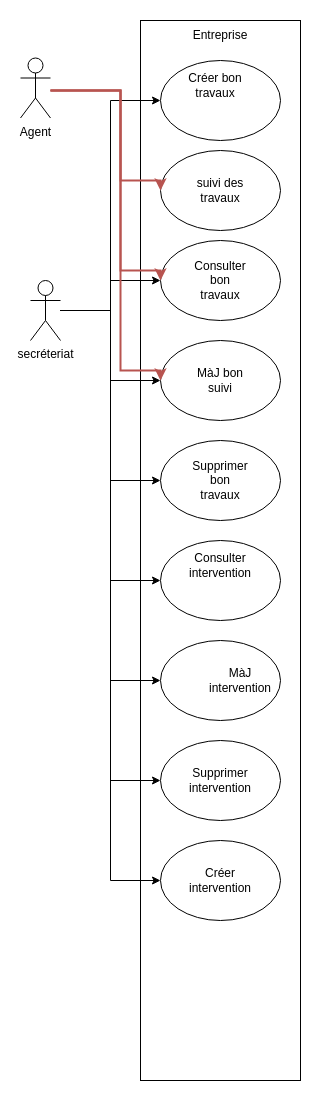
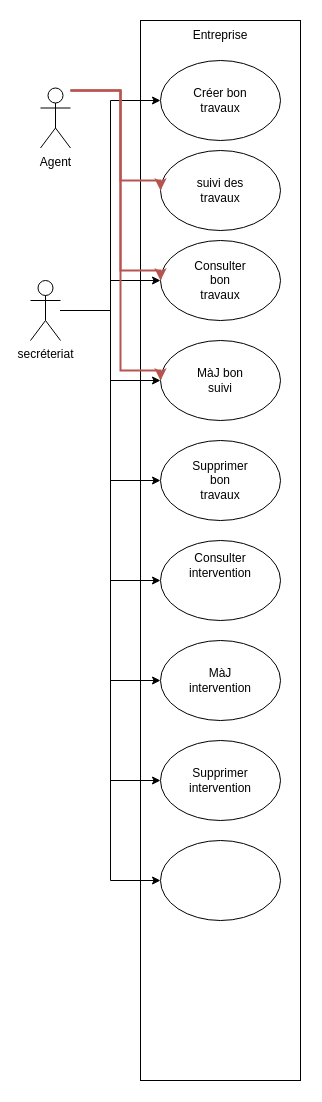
(216, 86) -> (221, 101)
(36, 88) -> (56, 118)
(241, 681) -> (221, 681)
(221, 881) -> none
